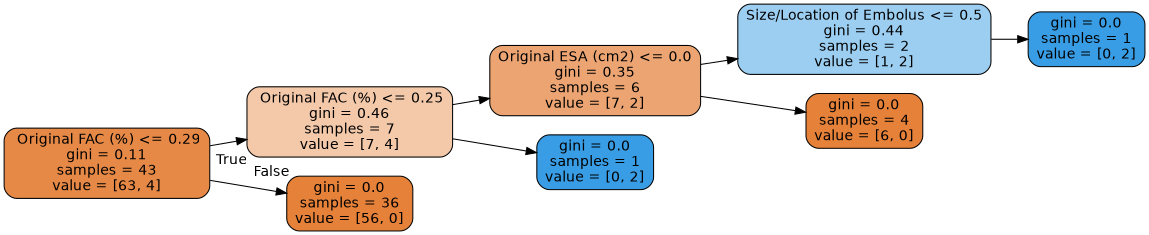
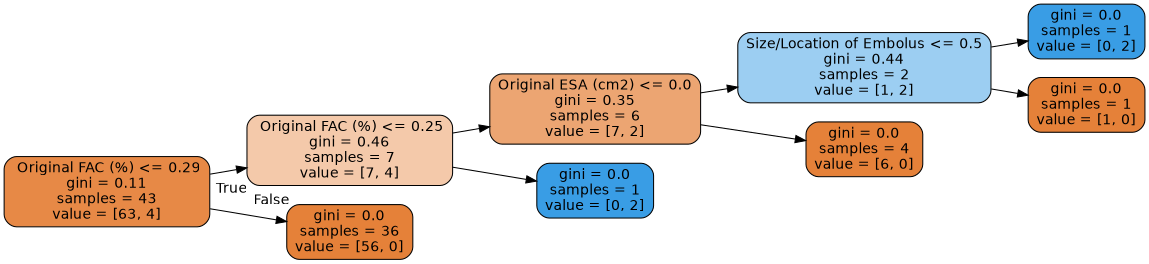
none -> (1087, 105)
